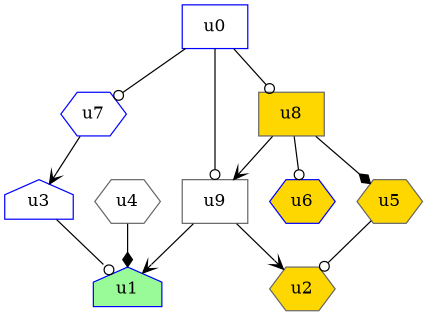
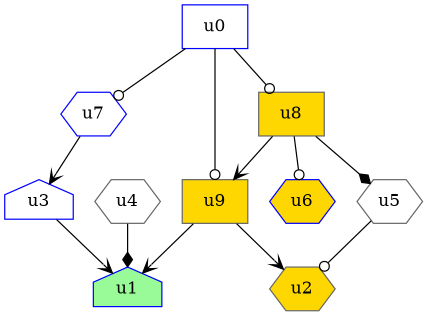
(215, 202) -> (215, 202)
(390, 202) -> (390, 202)
(80, 242) -> (80, 242)
